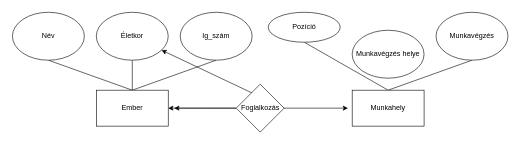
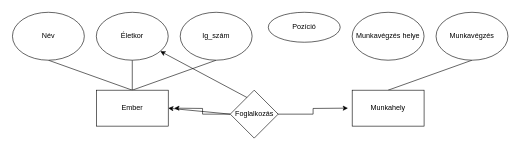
(389, 54) -> (389, 36)
(346, 66) -> none
(260, 108) -> (254, 114)
